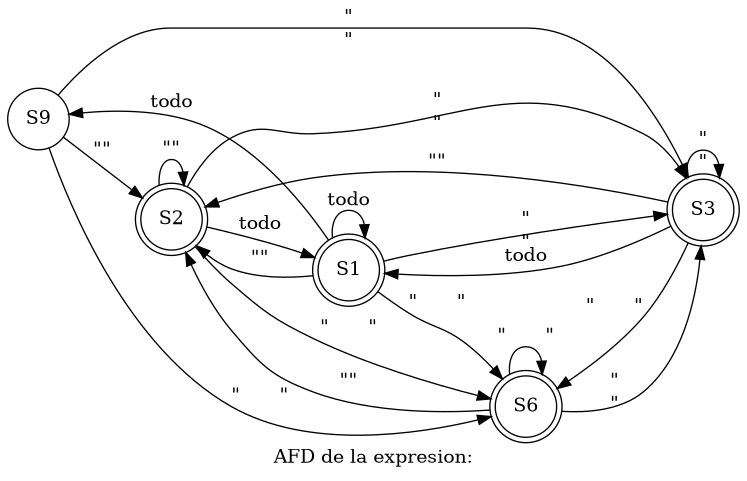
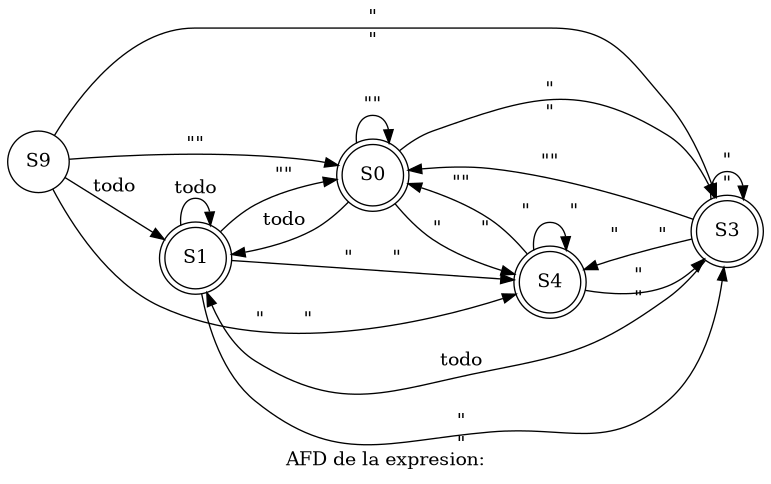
(219, 133) -> (109, 205)
(172, 219) -> (373, 175)
(526, 407) -> (550, 282)
